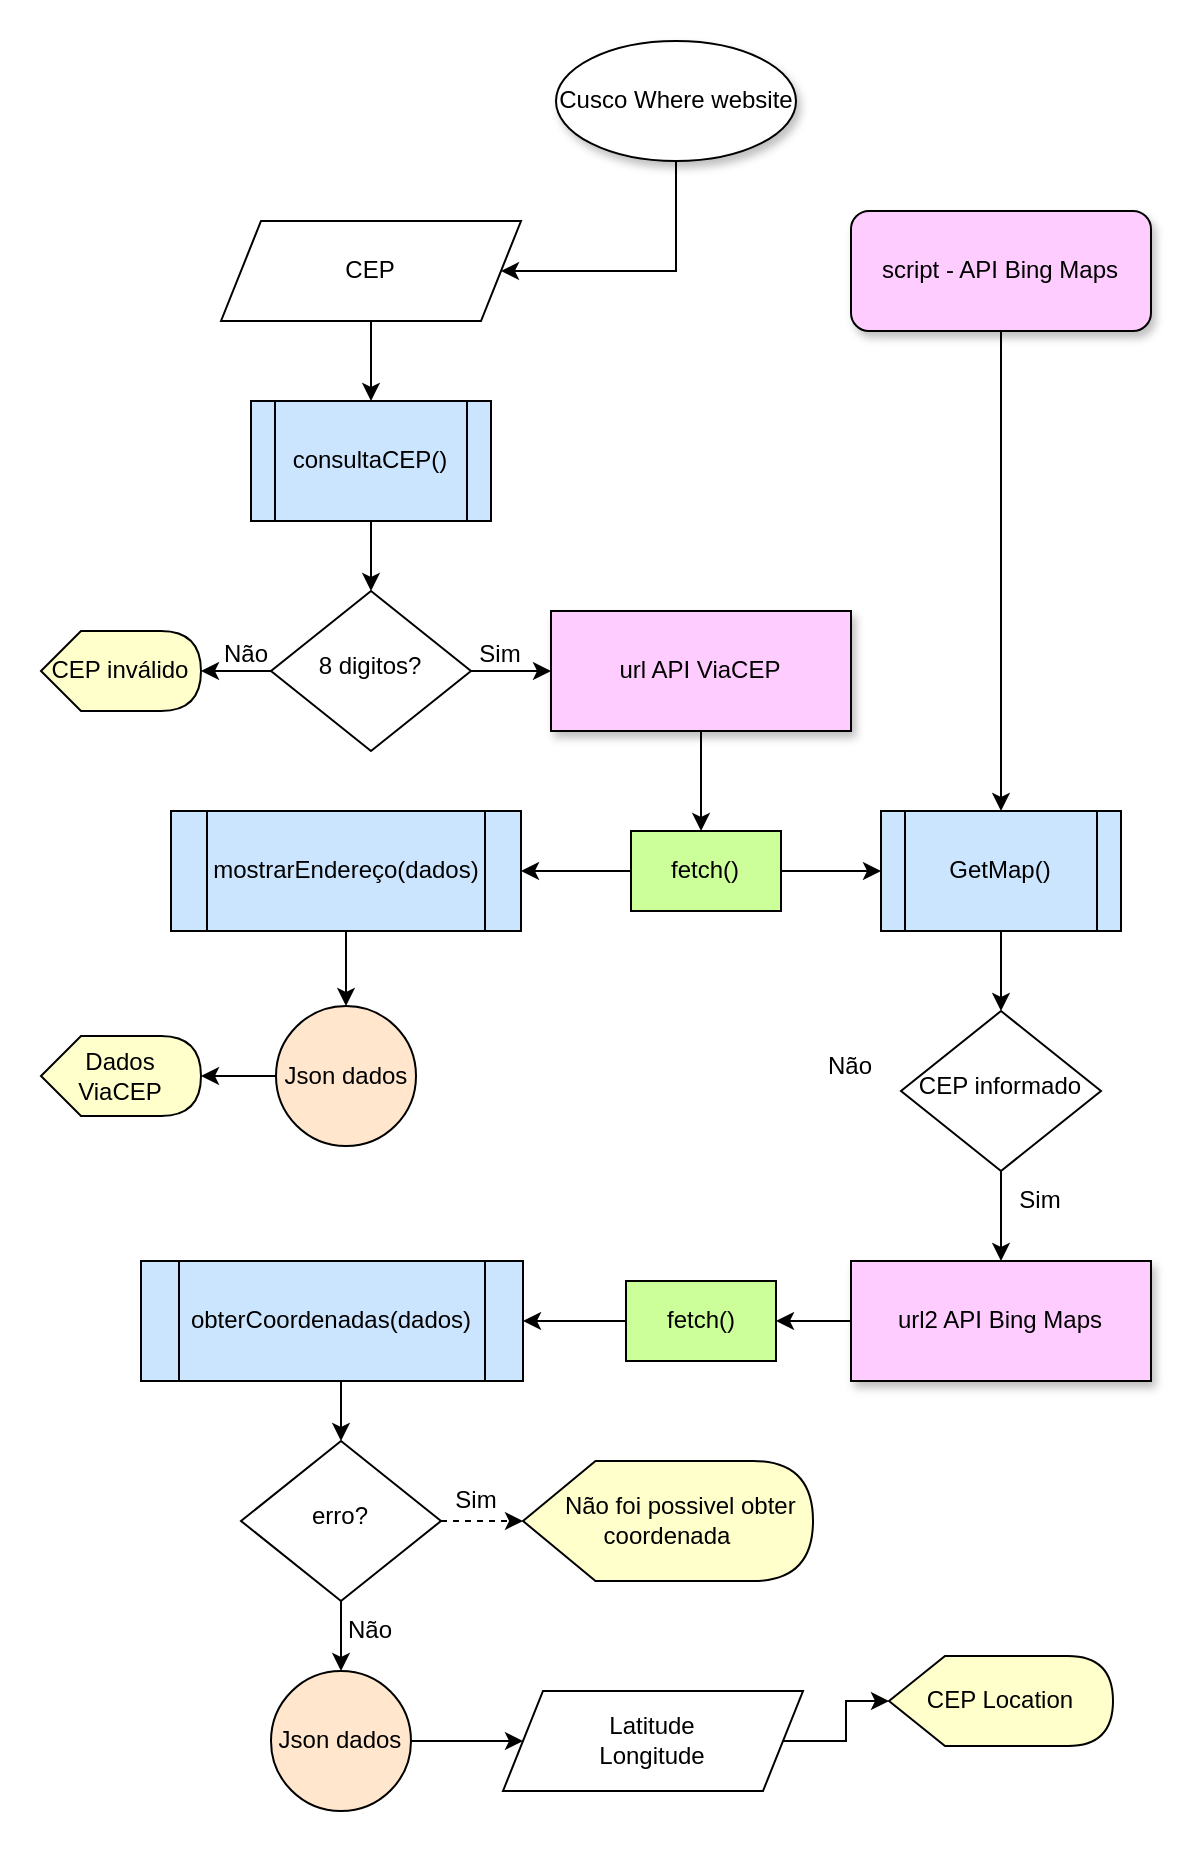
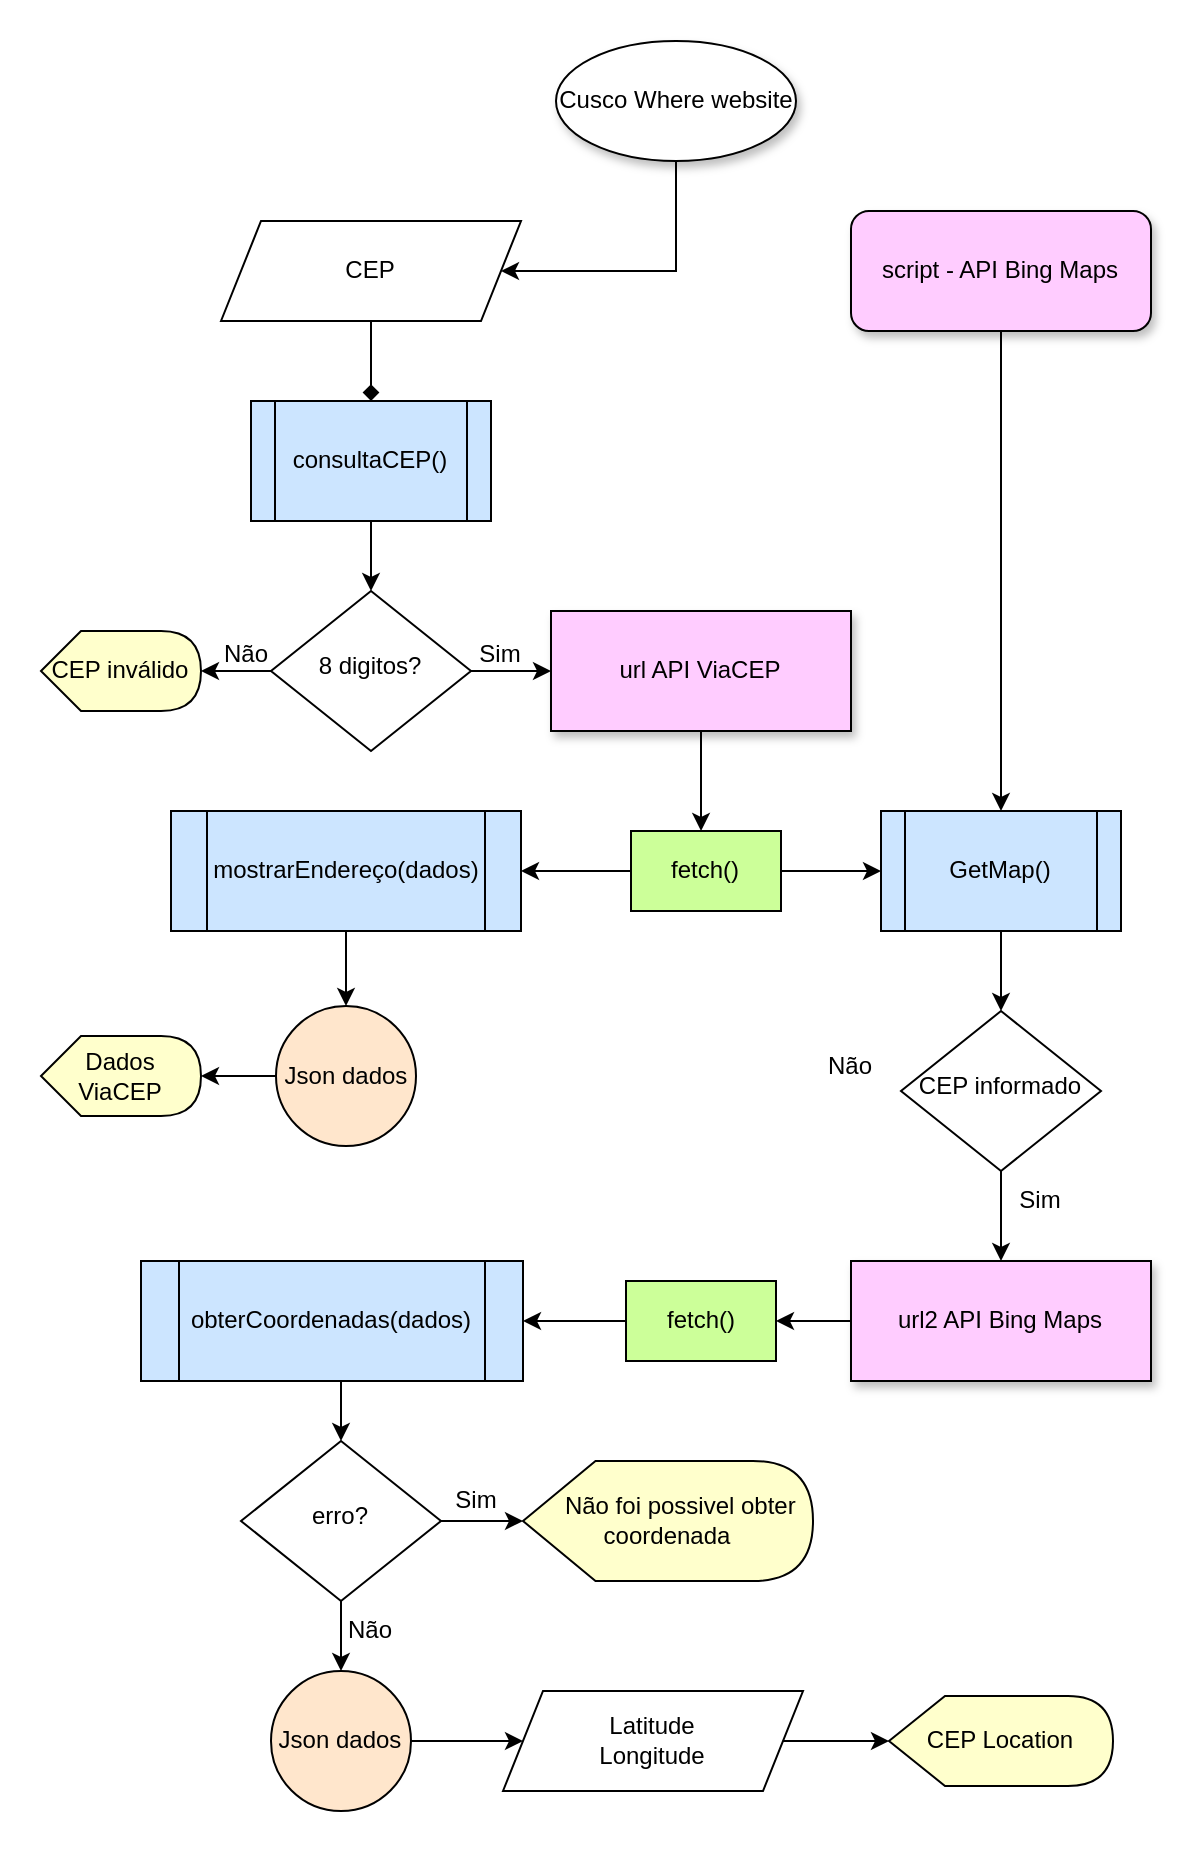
(371, 386) -> (371, 385)
(477, 1521) -> (477, 1521)
(1001, 1701) -> (1001, 1741)
